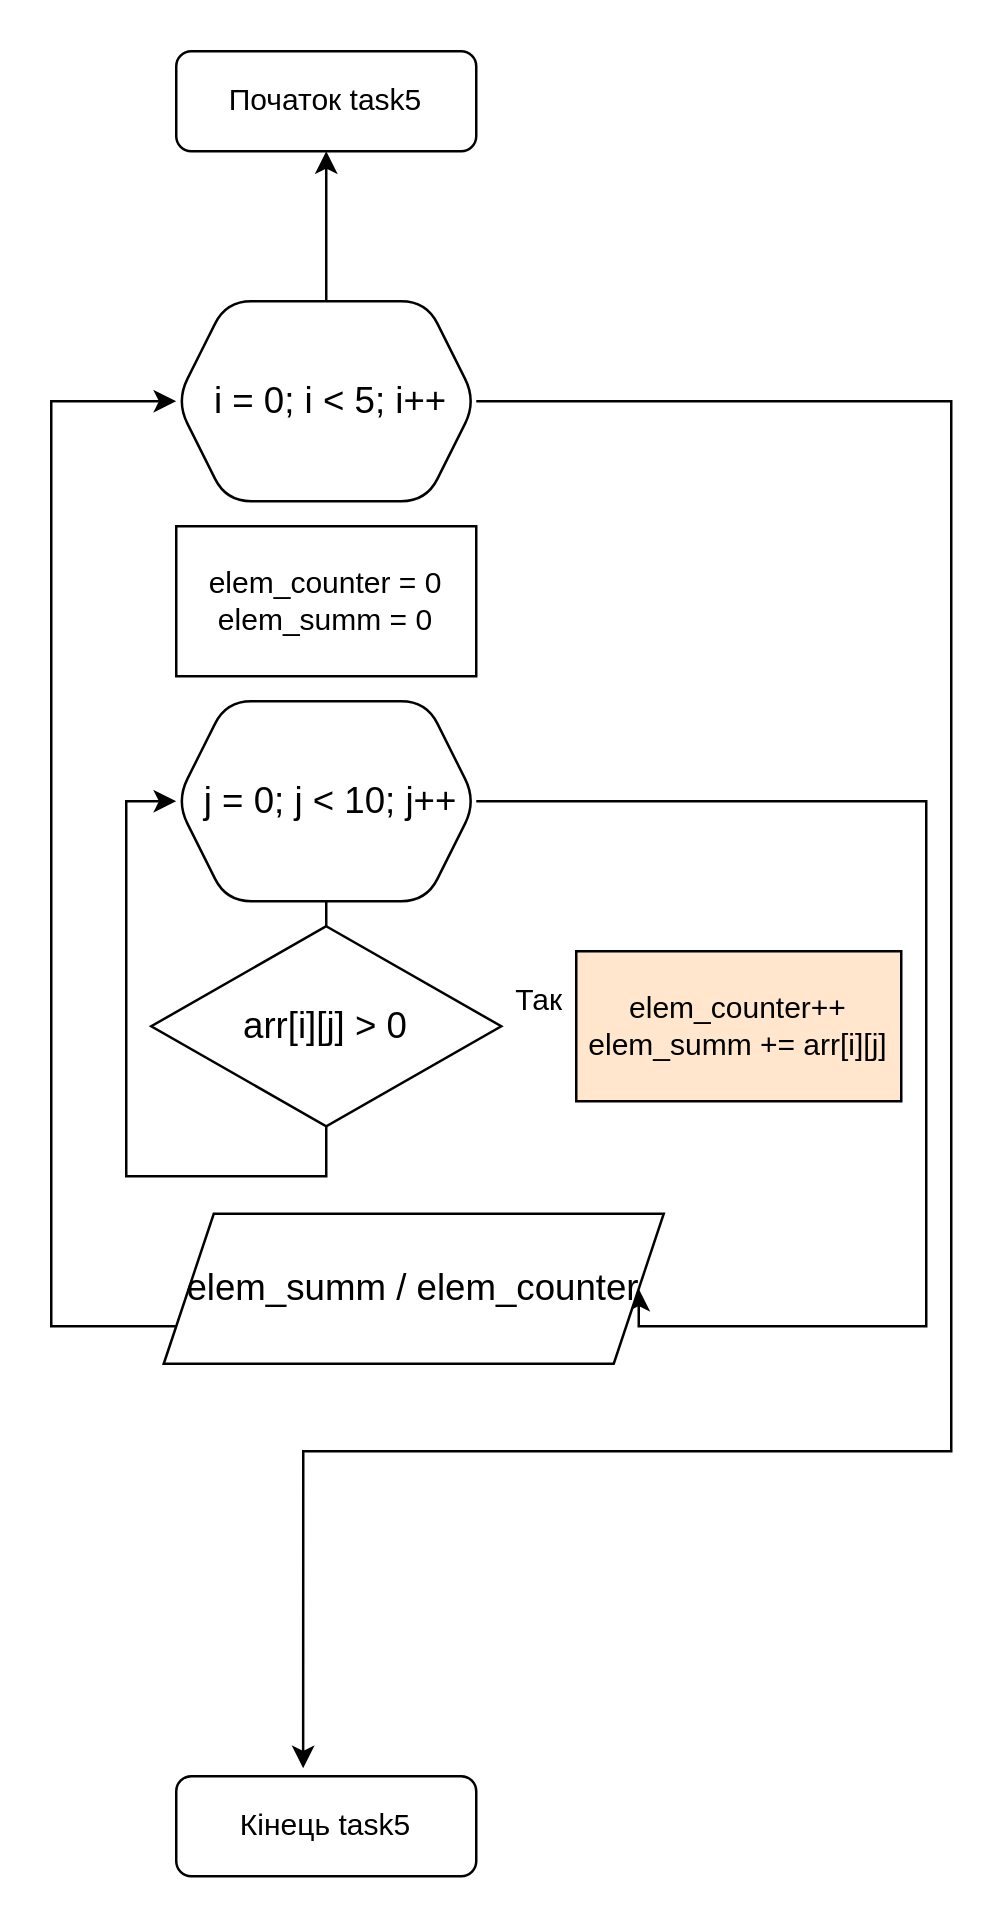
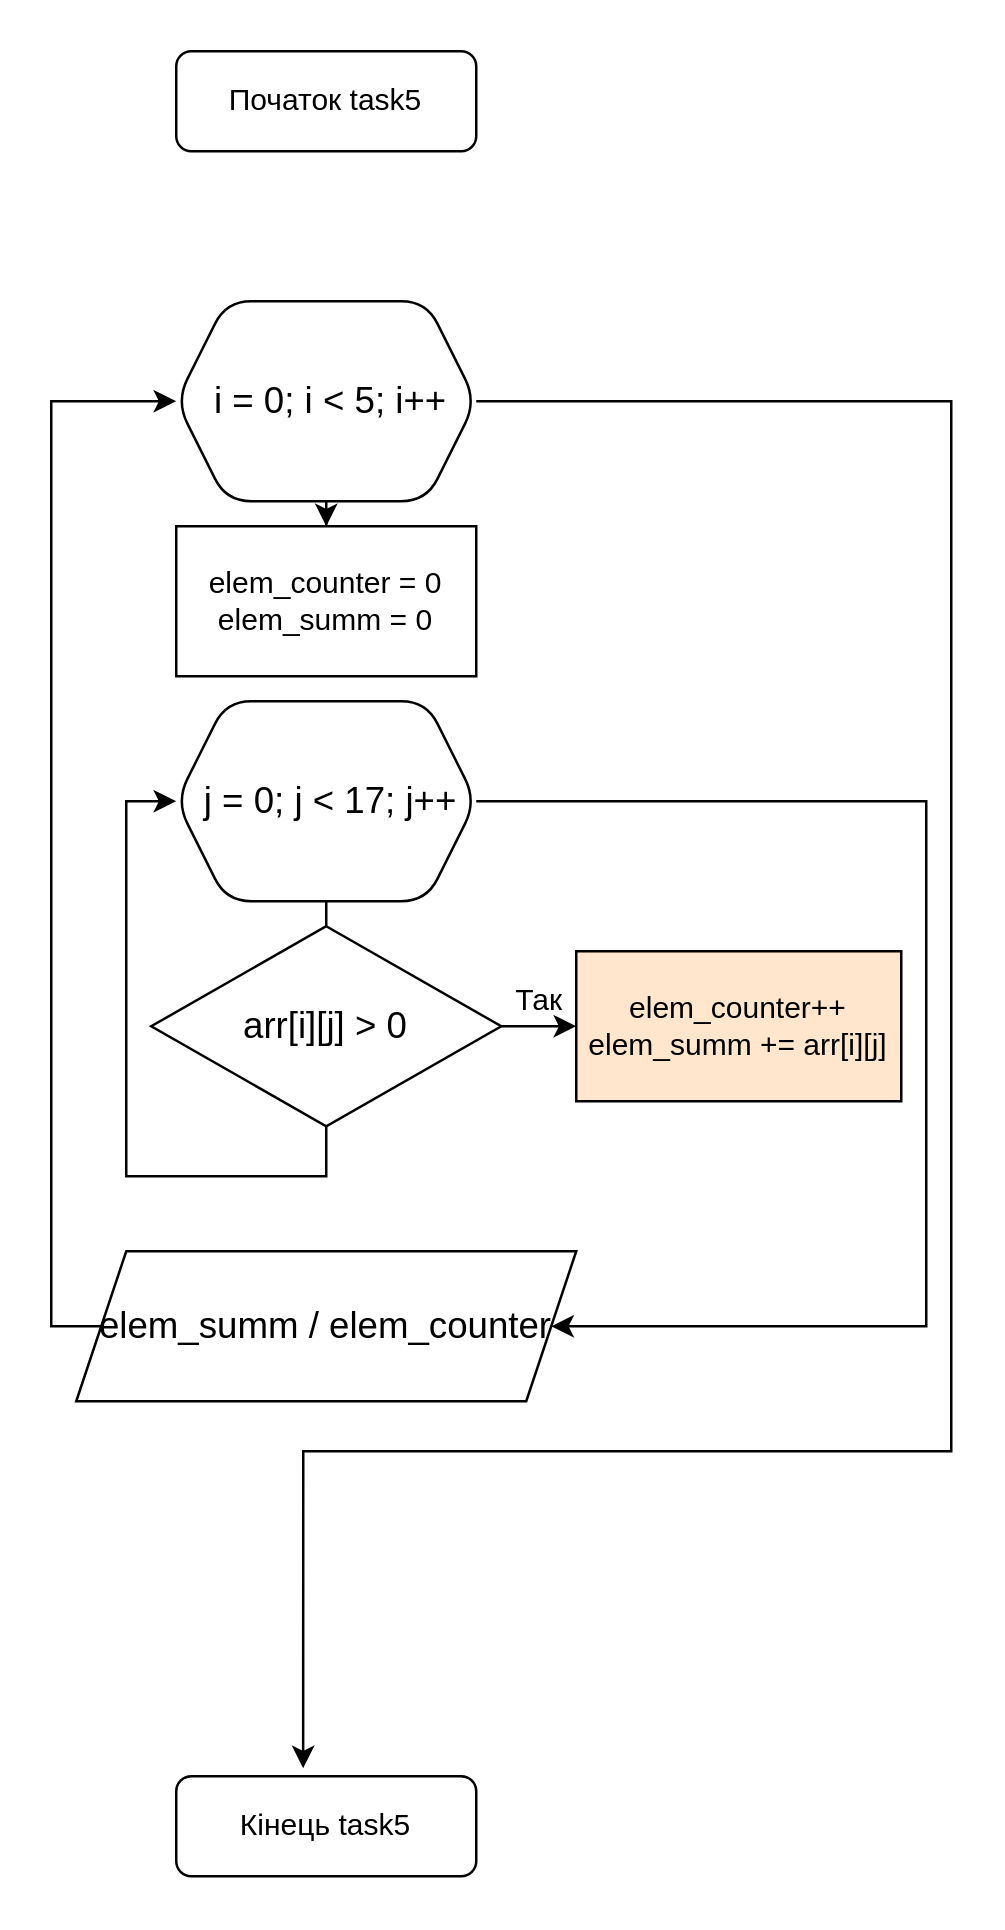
(326, 234) -> (326, 513)
(326, 801) -> (326, 801)
none -> (547, 1026)
(414, 1289) -> (326, 1326)
